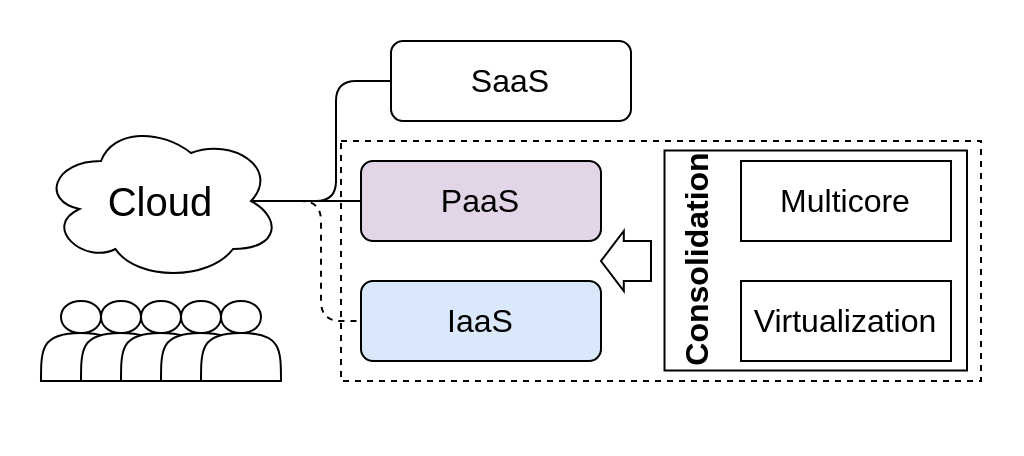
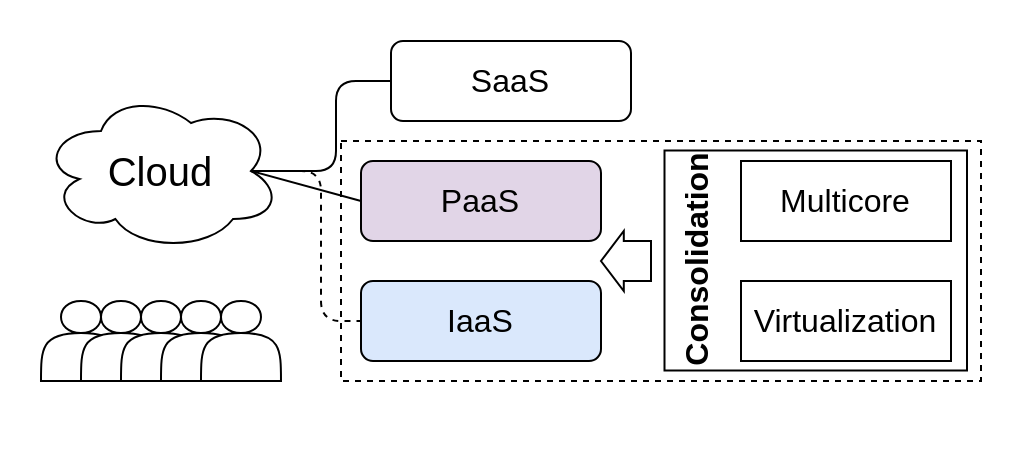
(161, 201) -> (161, 171)
